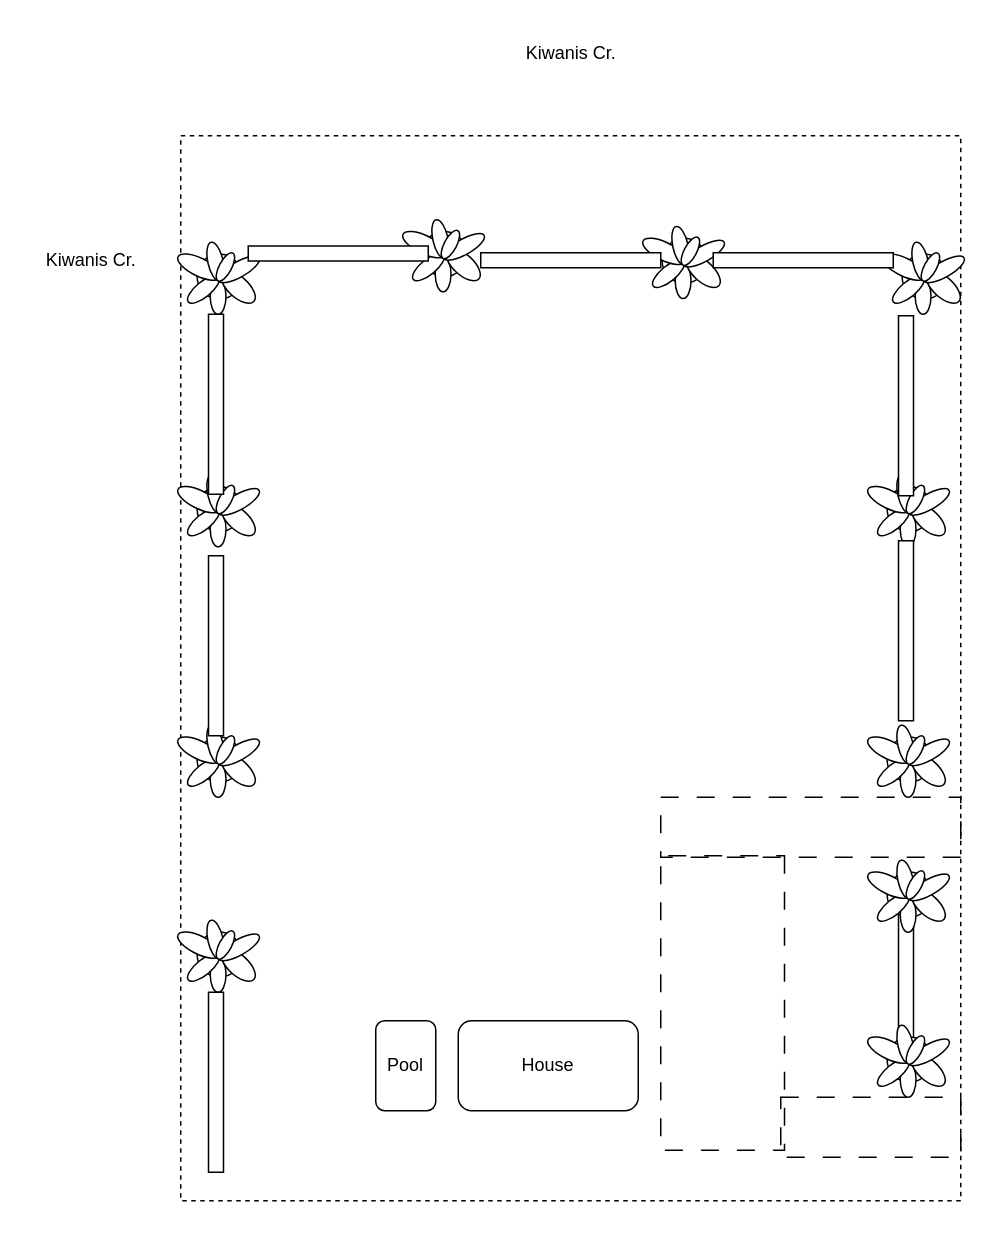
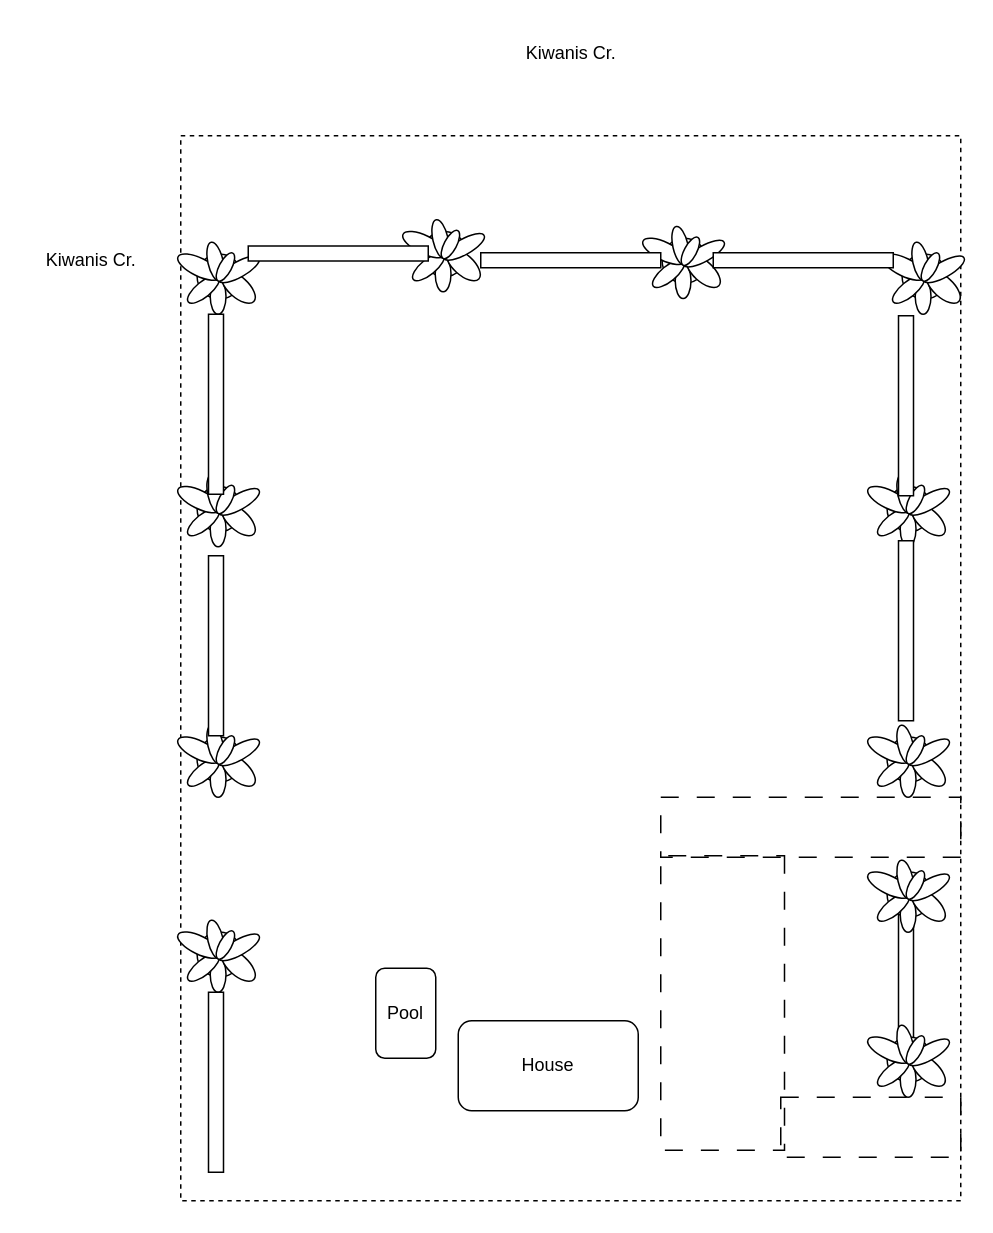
(406, 1066) -> (406, 1013)
